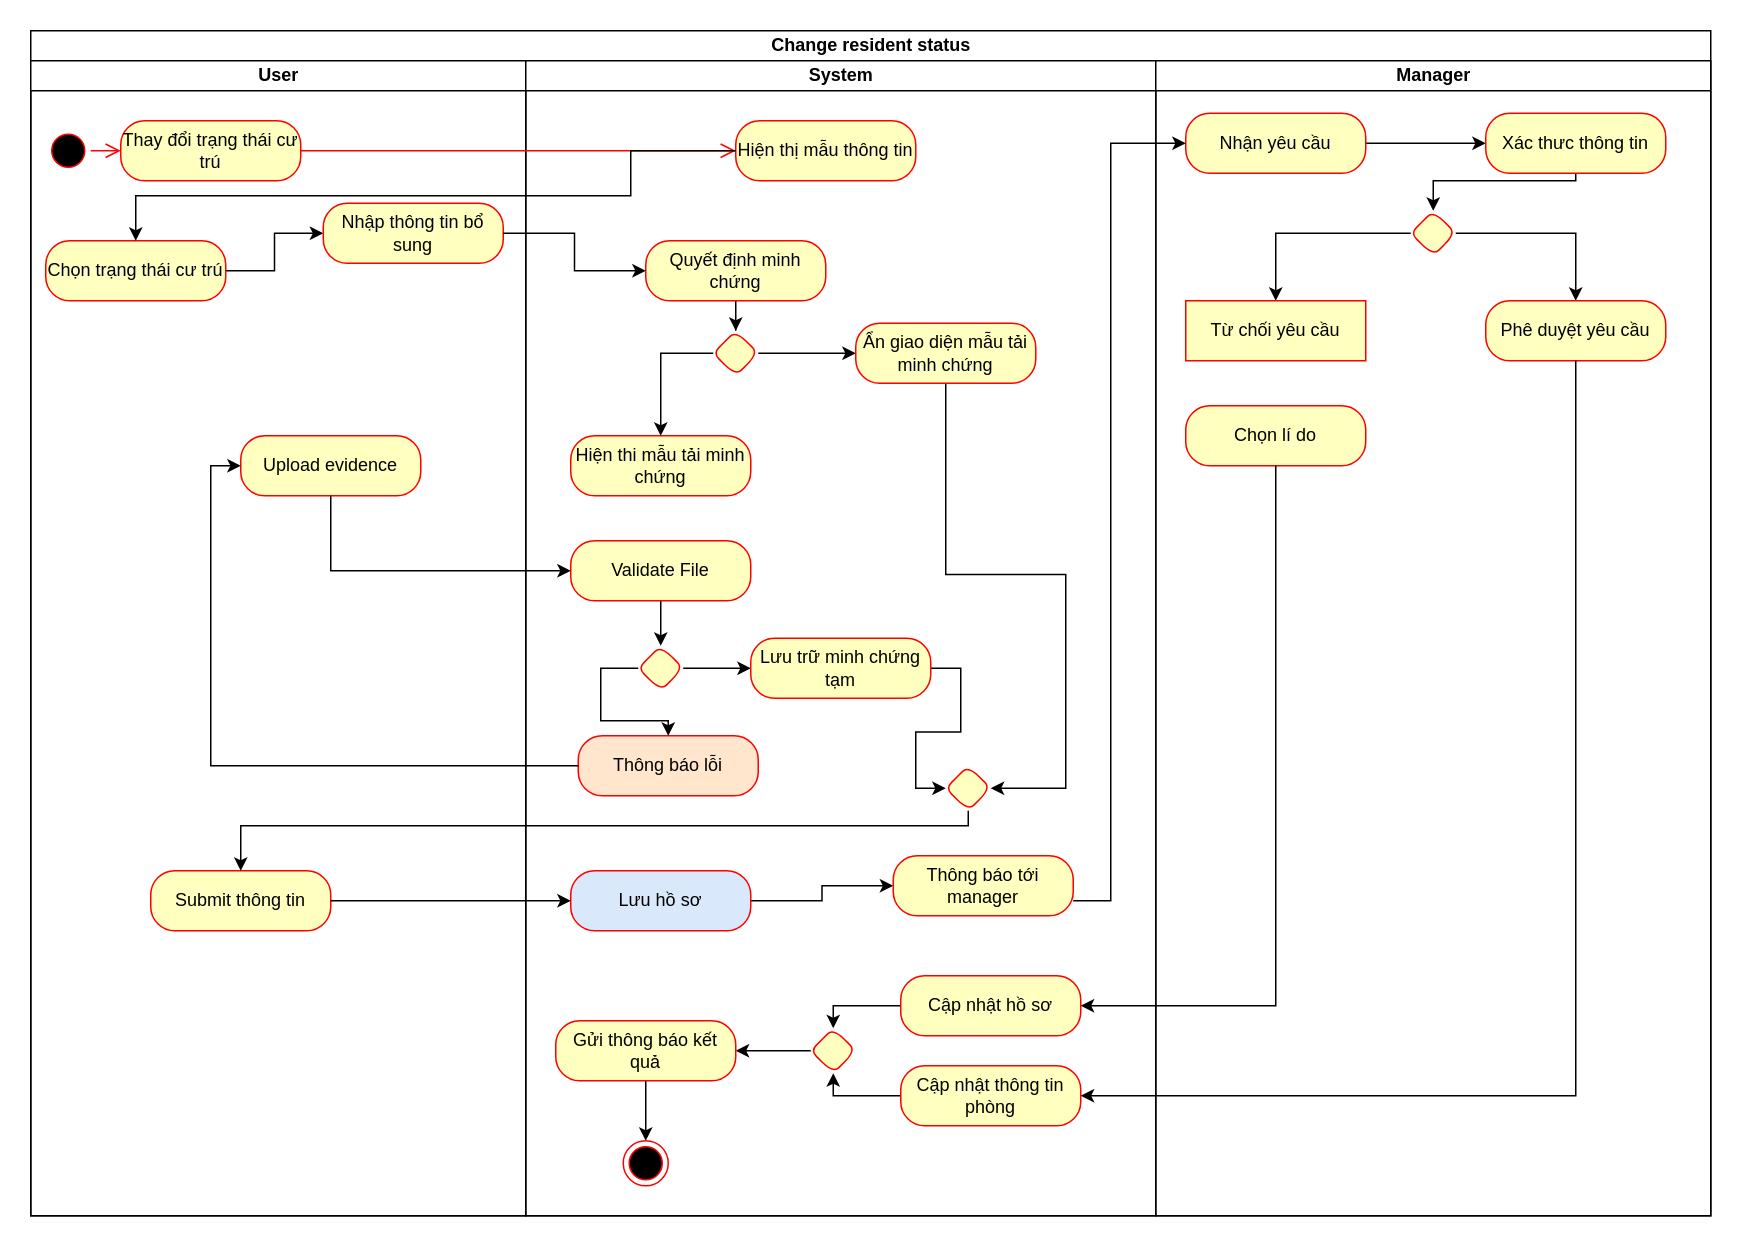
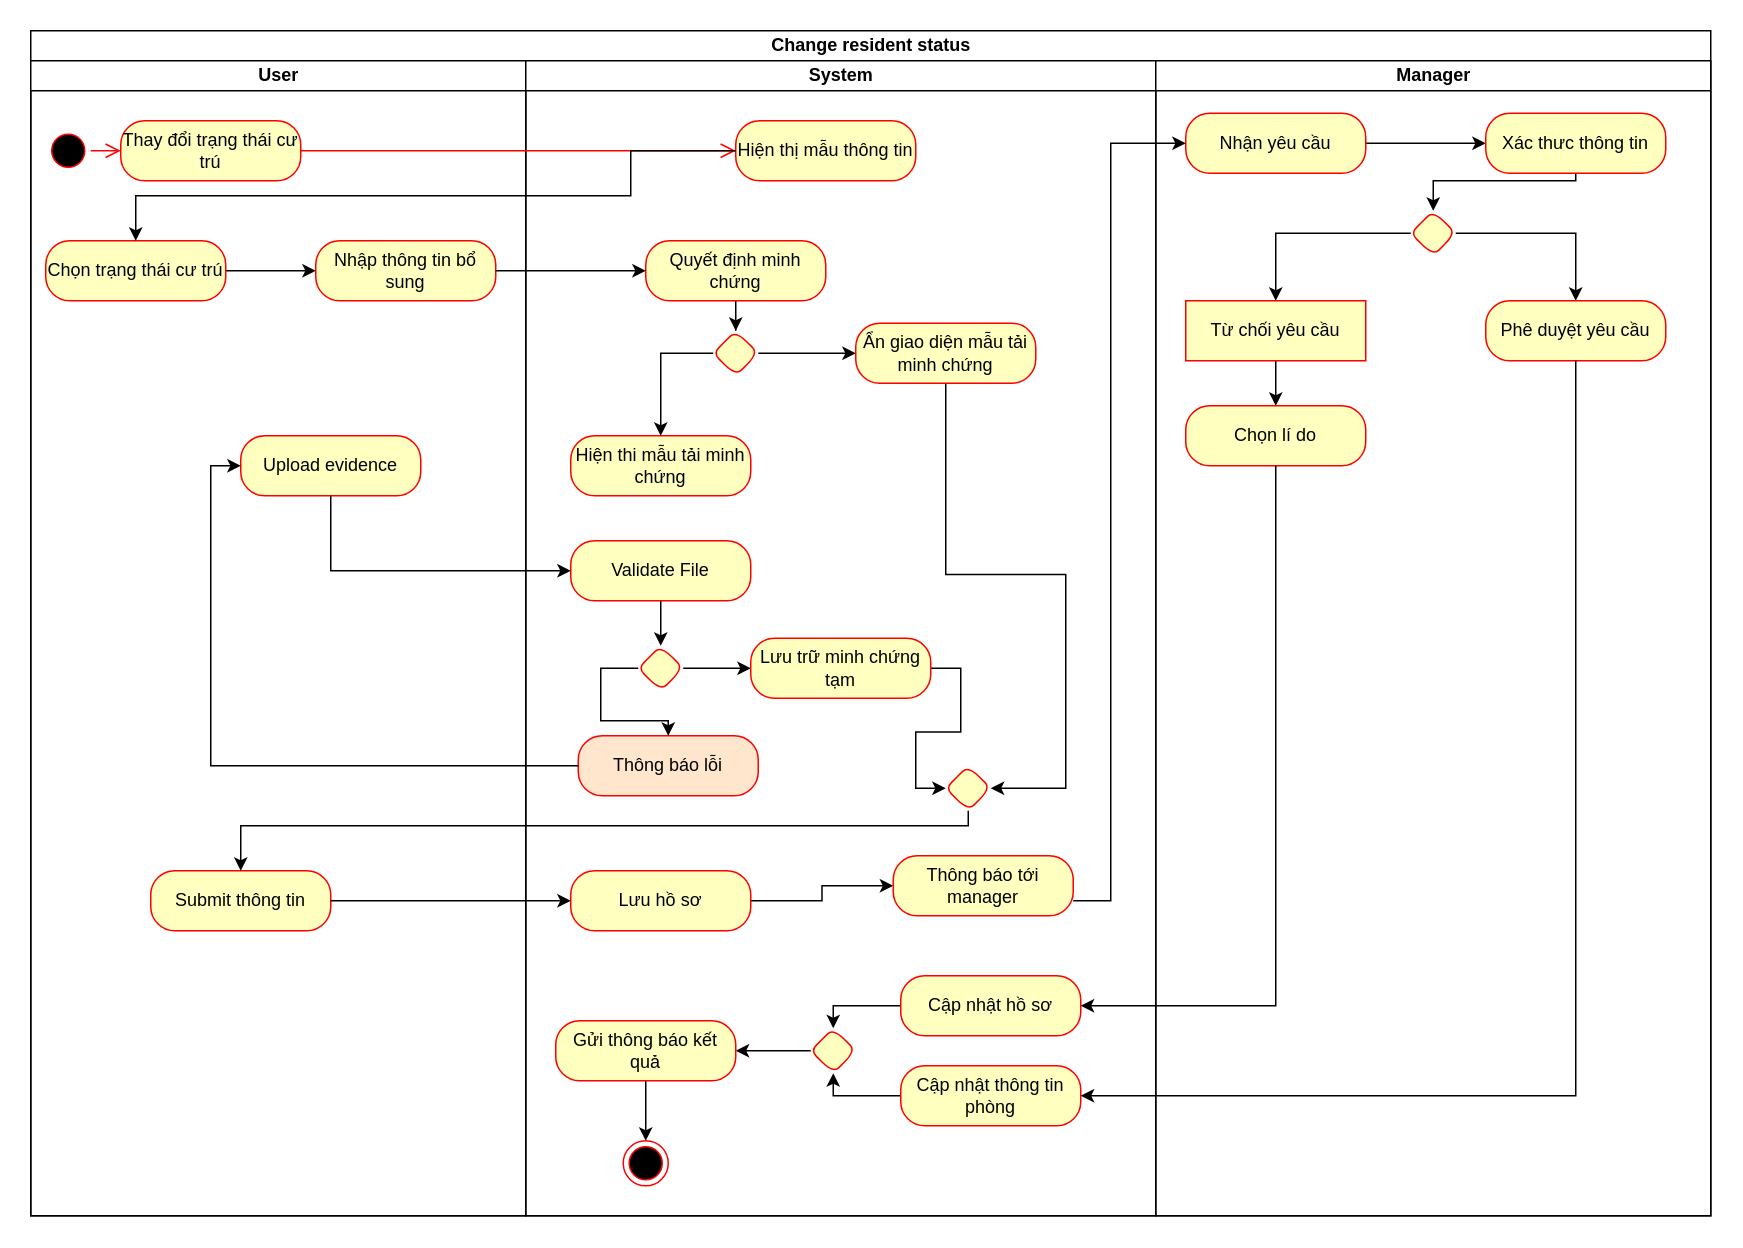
(413, 233) -> (406, 271)
none -> (1276, 389)
(661, 901) -> (661, 901)
